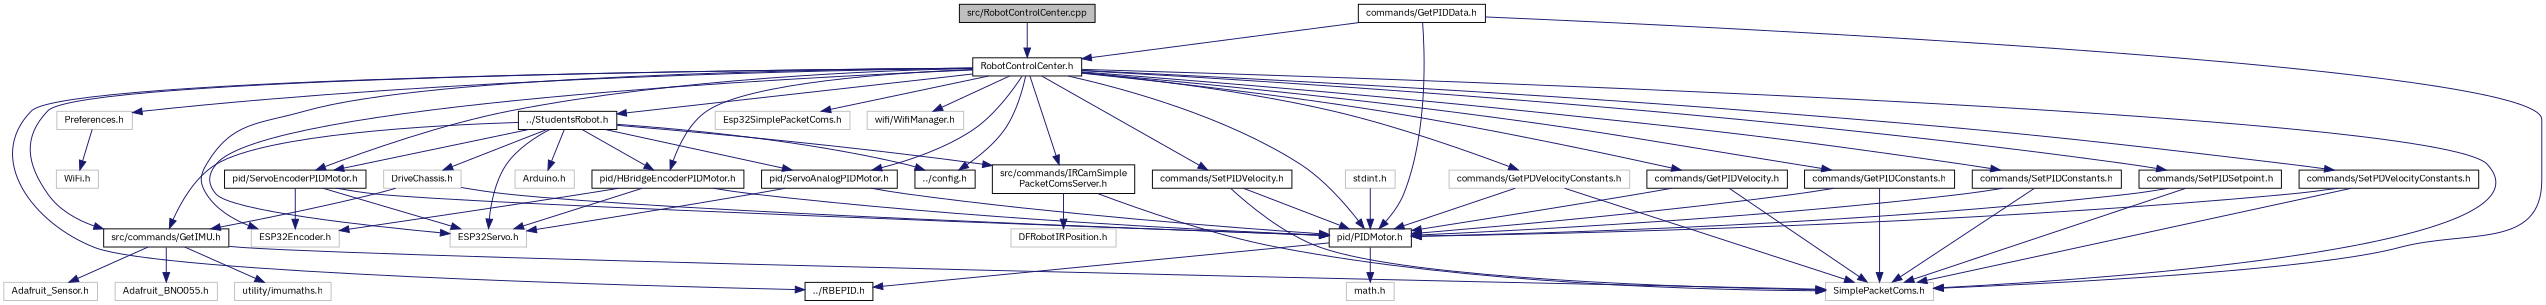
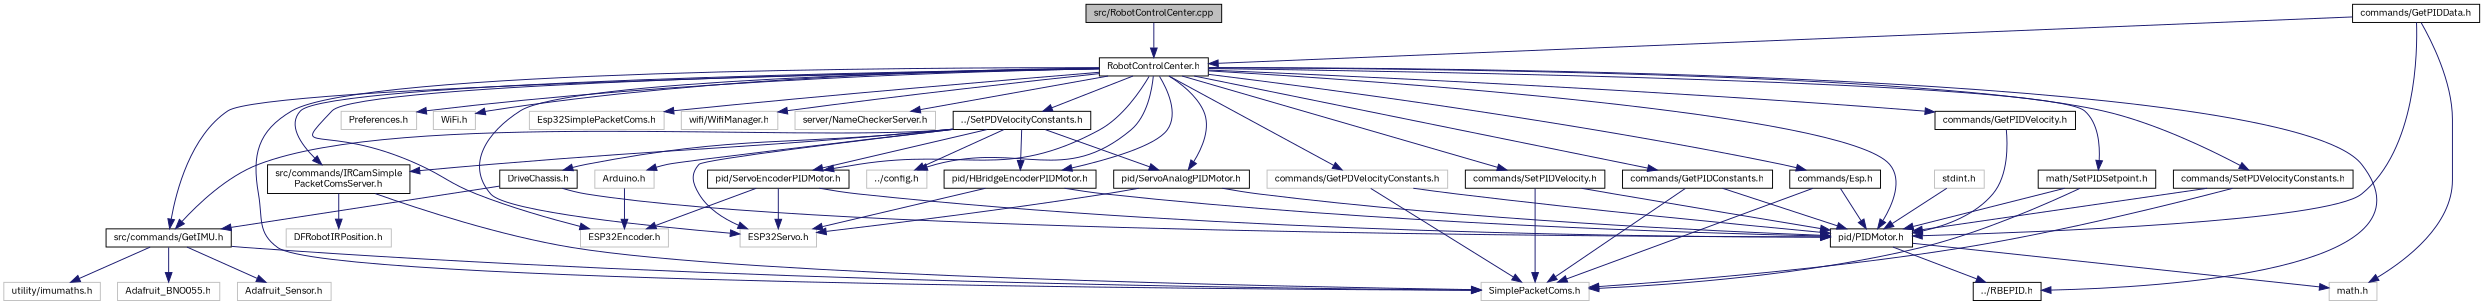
(2363, 77) -> (2452, 162)
(568, 120) -> (1022, 120)
none -> (865, 120)
(87, 145) -> (791, 80)
(422, 179) -> (538, 179)
(945, 179) -> (897, 179)
(2047, 179) -> (1835, 179)
(2210, 179) -> (2097, 179)
(484, 209) -> (624, 204)
(1794, 233) -> none
